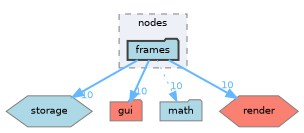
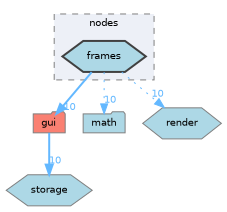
(153, 50) -> (104, 56)
(110, 76) -> (49, 149)
(198, 77) -> (139, 87)
(259, 111) -> (182, 123)
